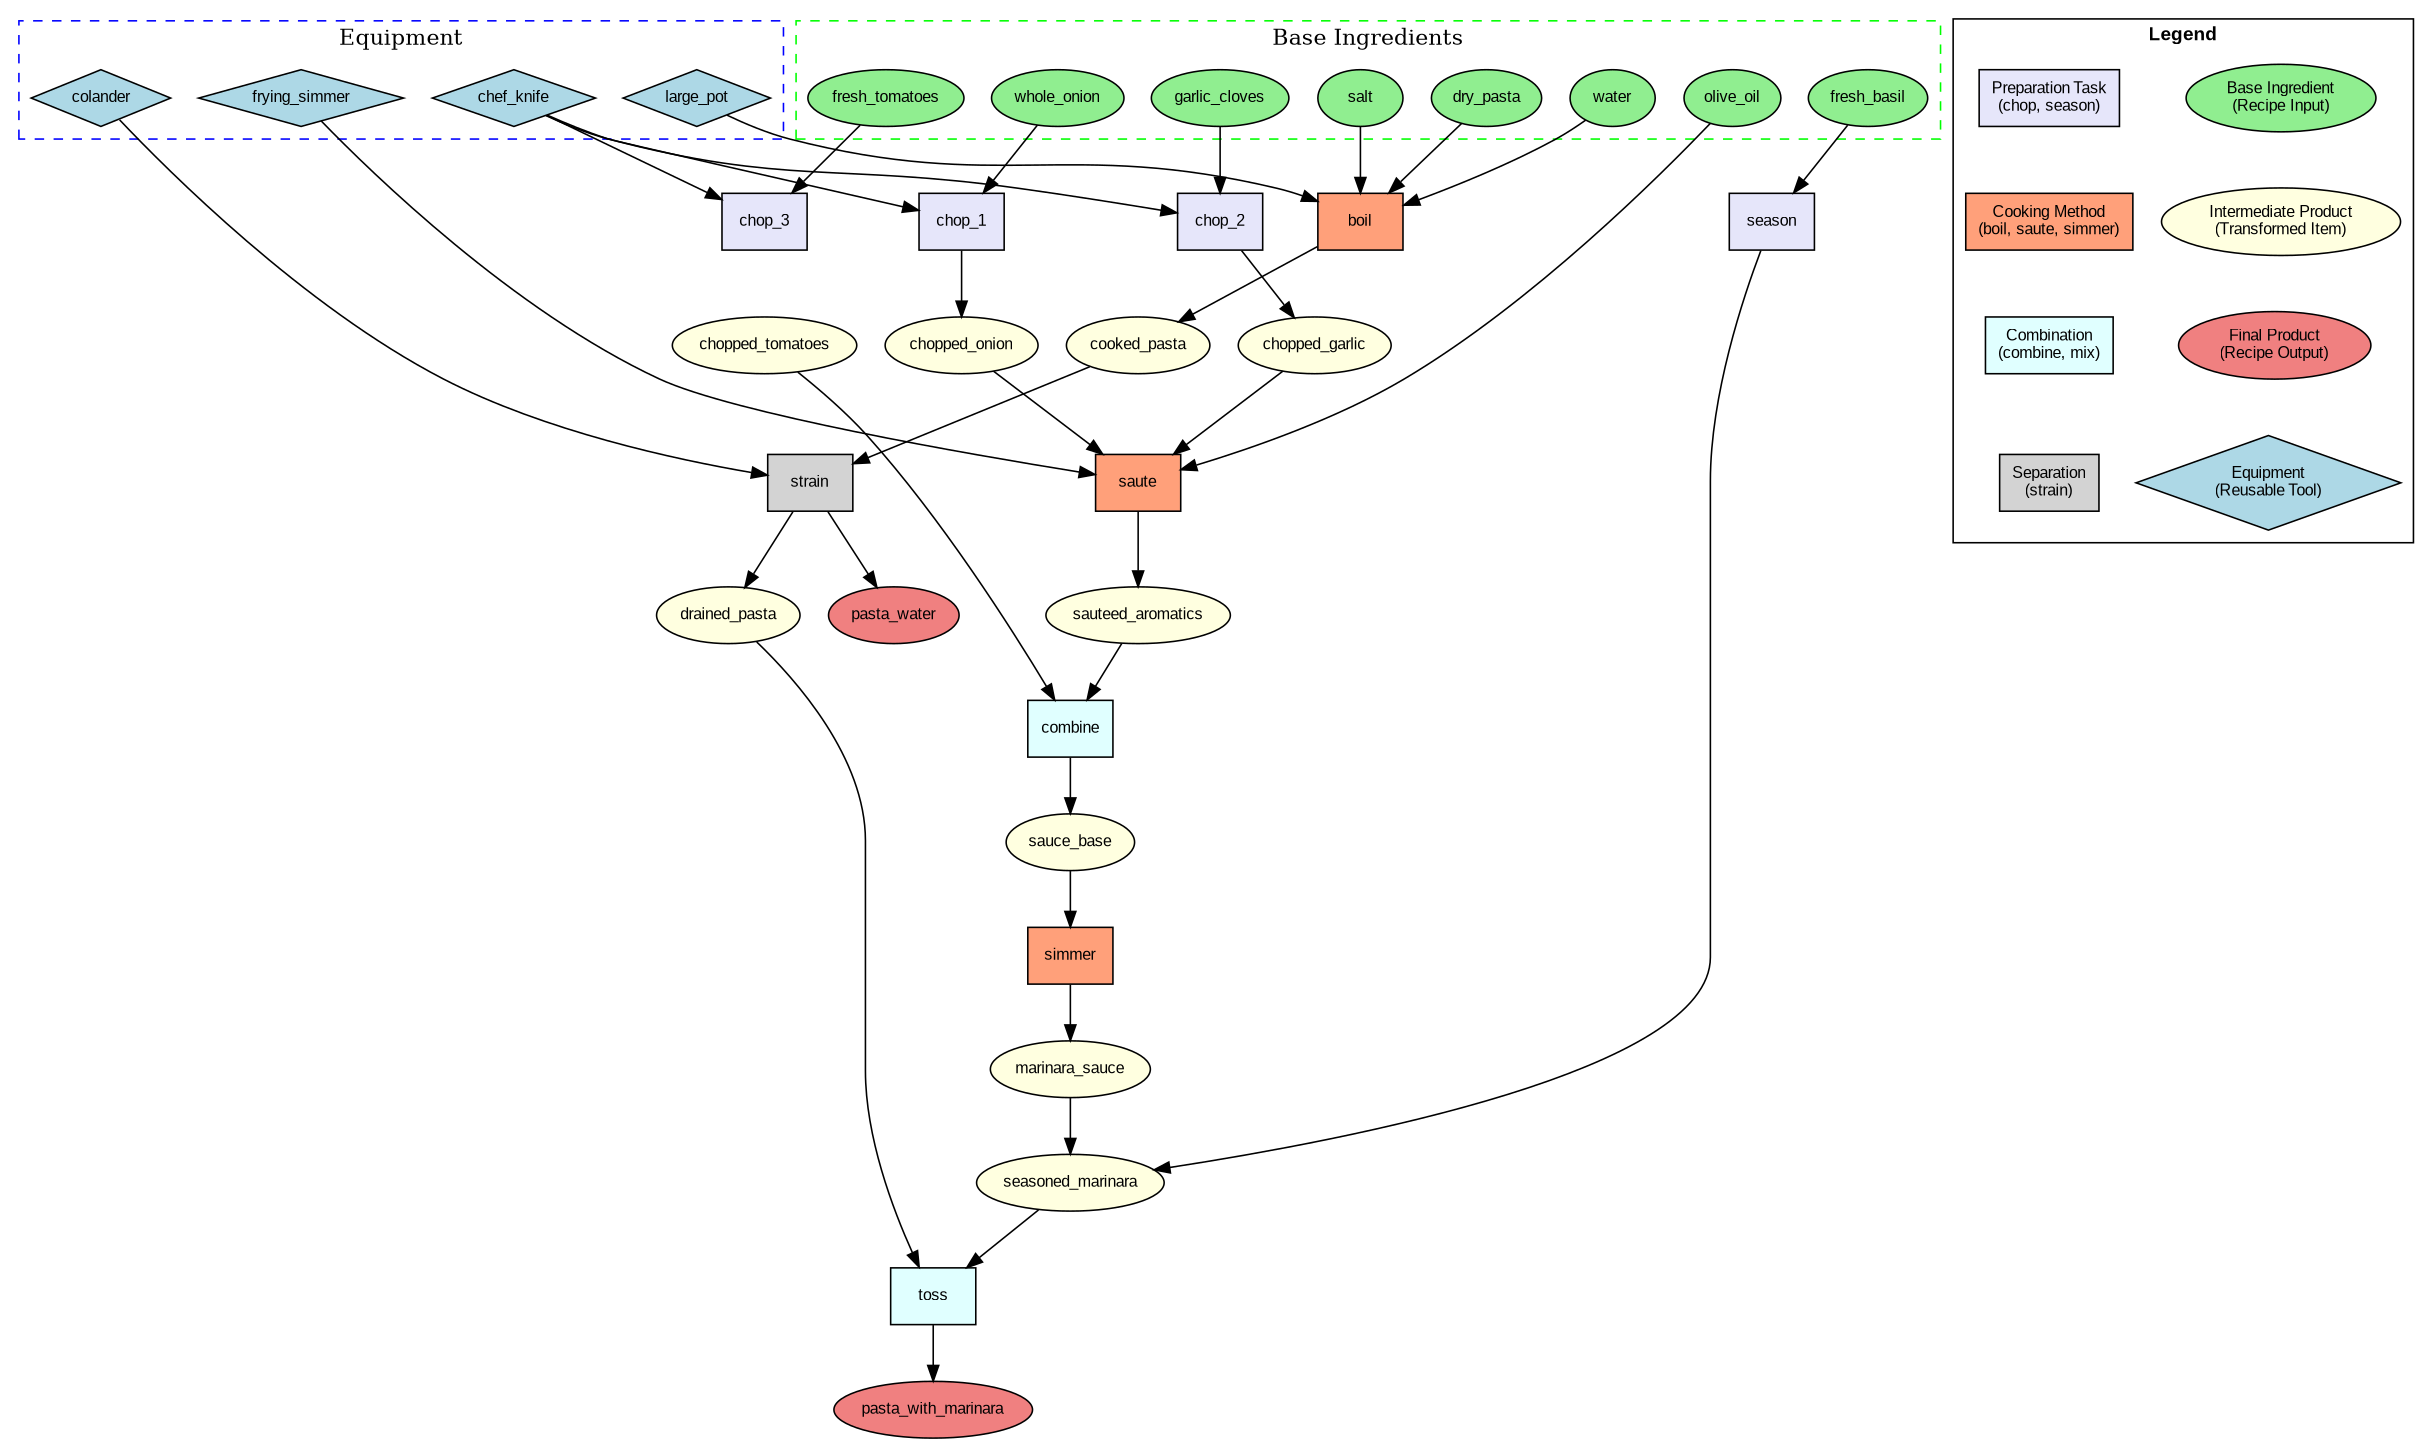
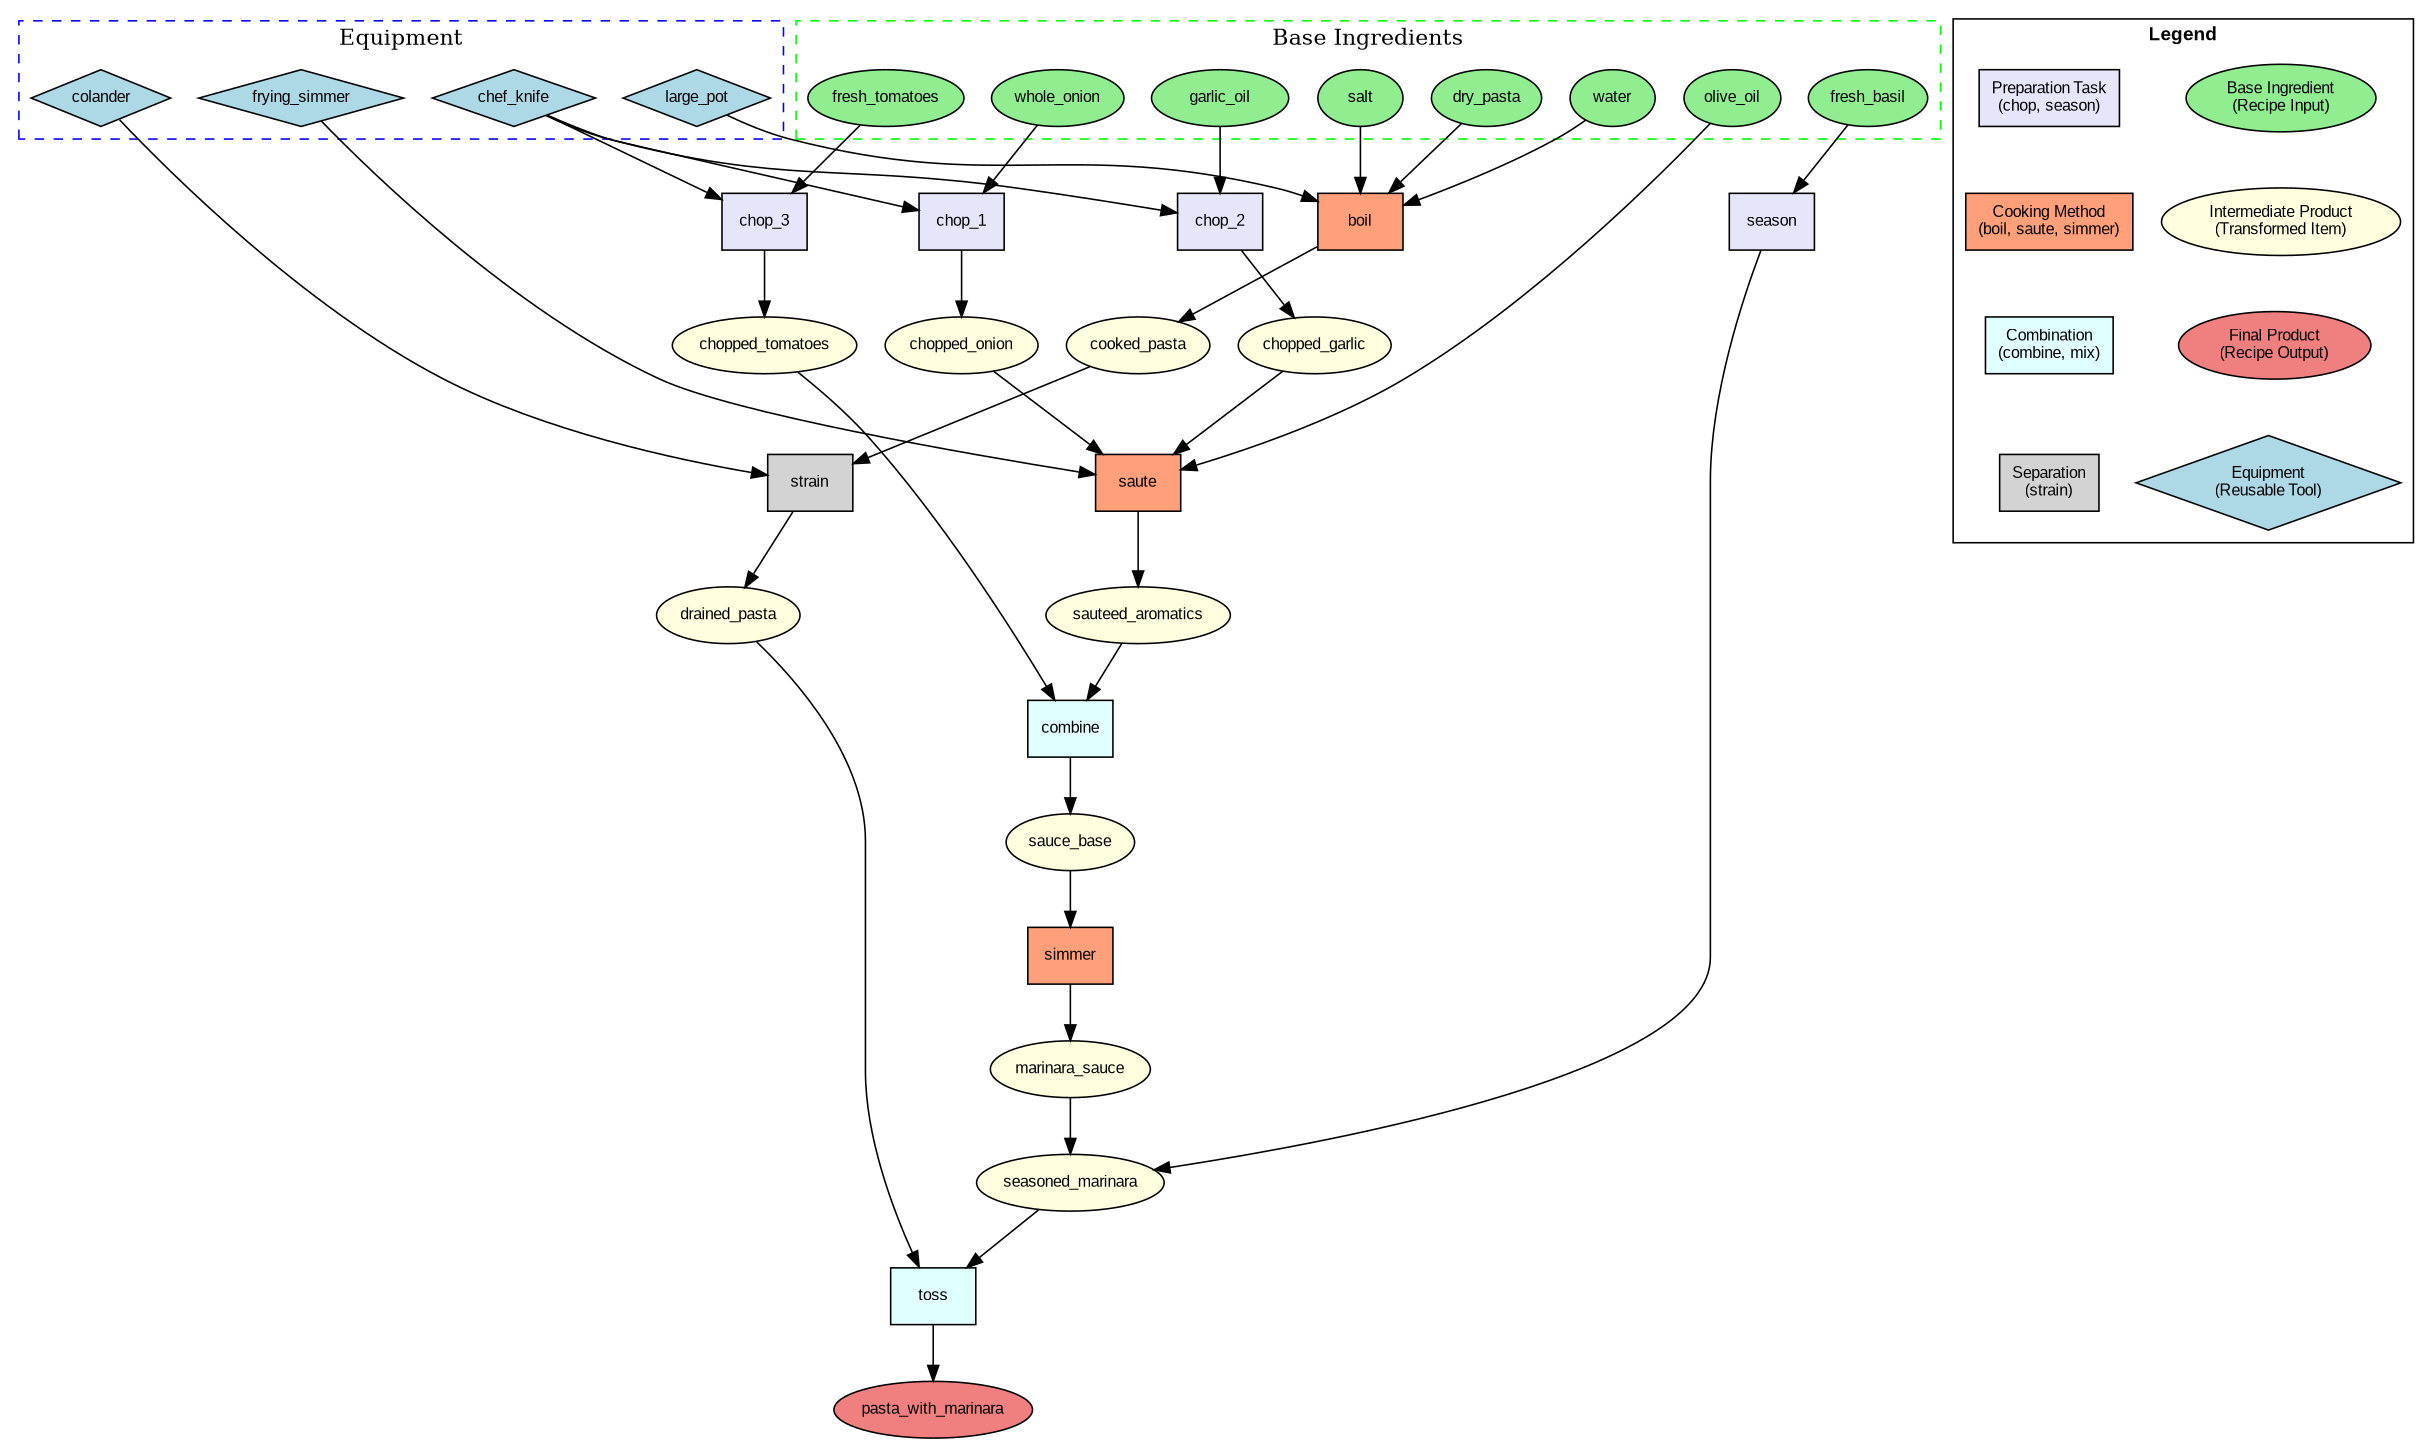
(1220, 98) -> (1220, 98)
none -> (765, 276)
(894, 615) -> none
